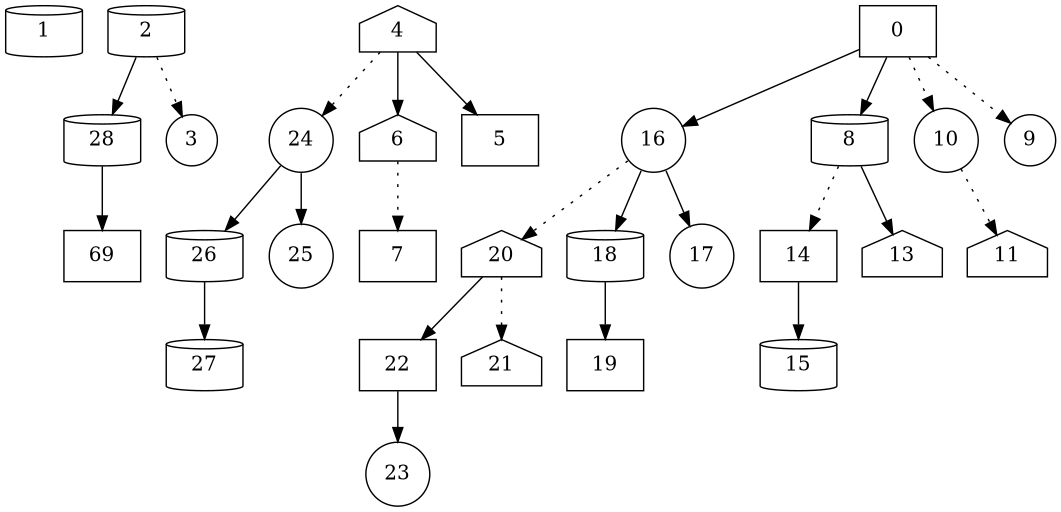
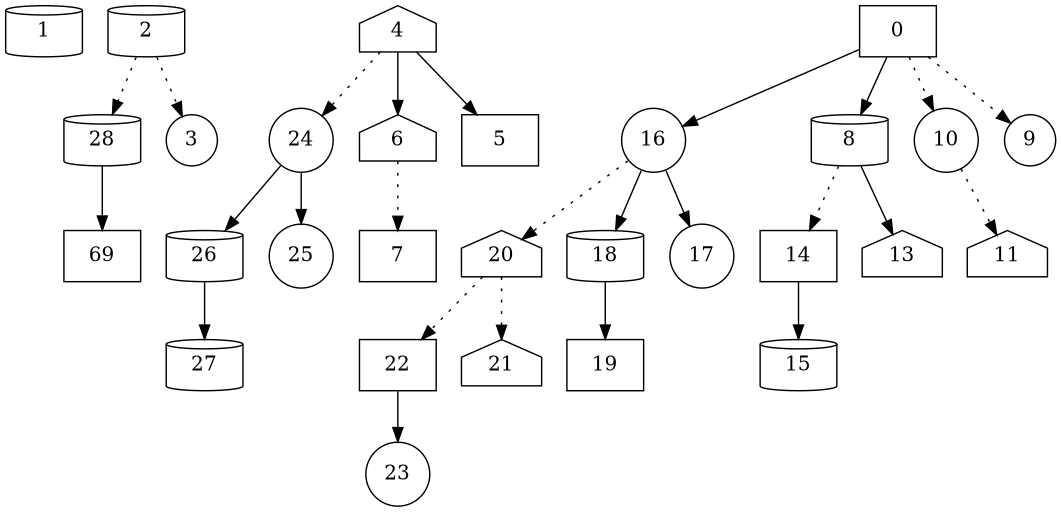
(127, 79) -> (127, 79)
(457, 303) -> (457, 303)
